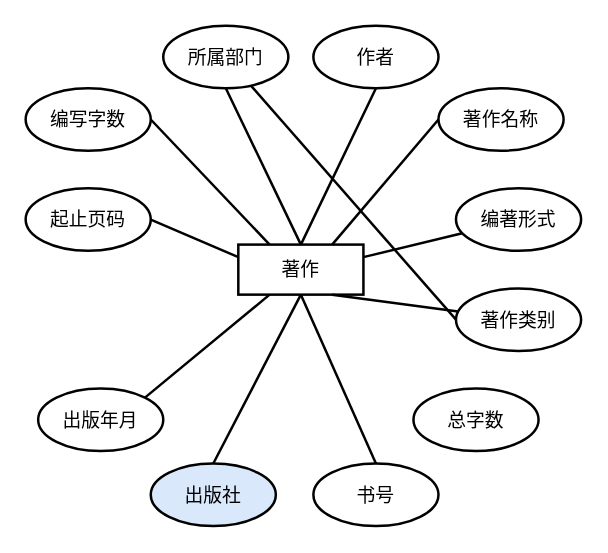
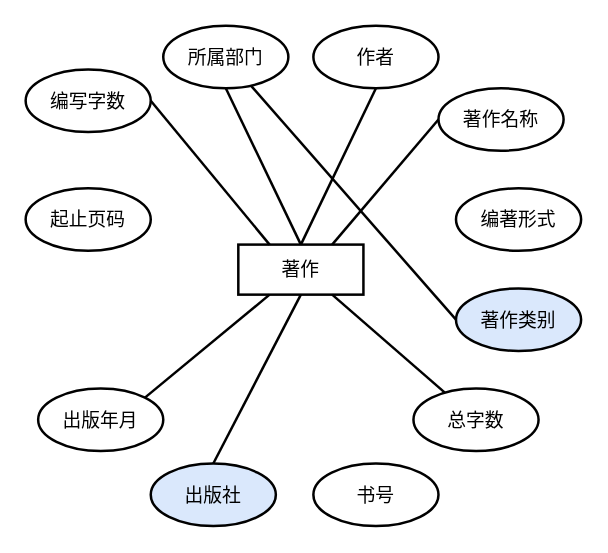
(88, 119) -> (88, 101)
(194, 238) -> none
(413, 245) -> none
(386, 302) -> (388, 343)
(518, 319) -> (518, 319)
(338, 379) -> none
